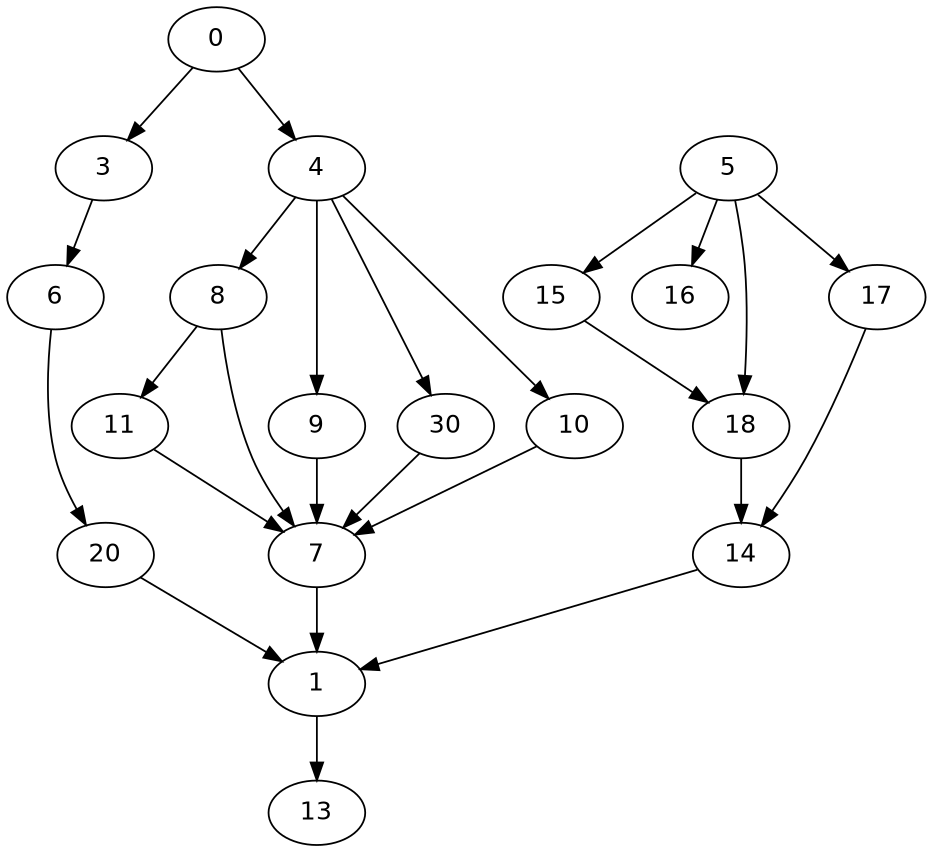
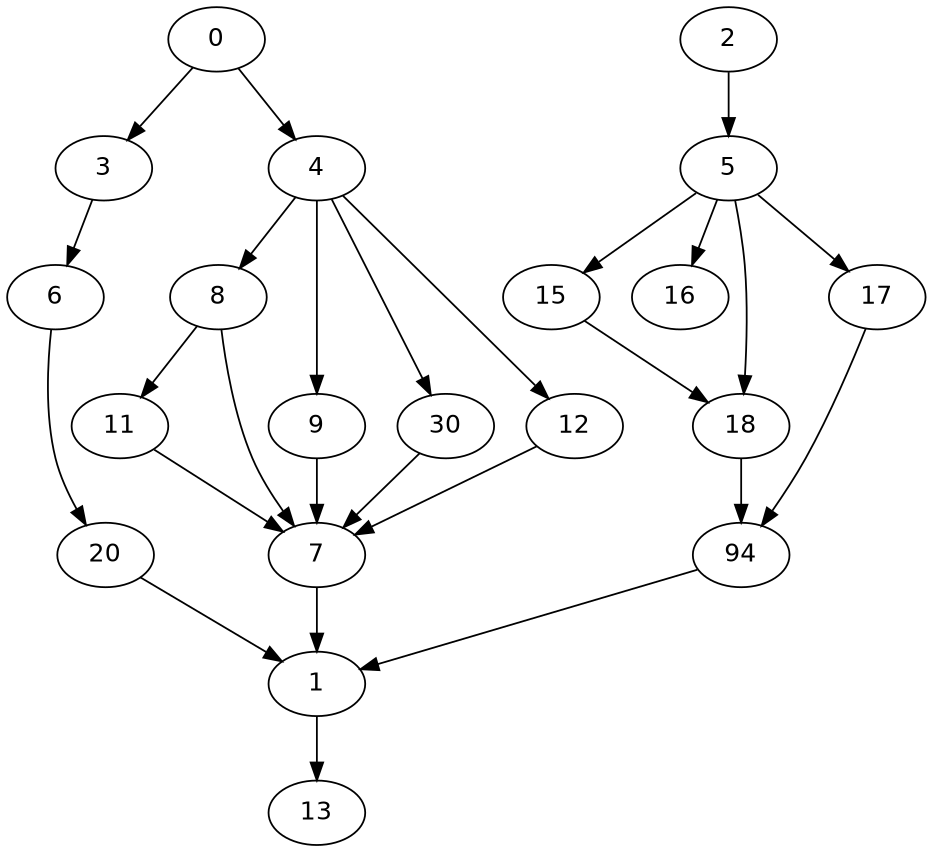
none -> (729, 39)
(575, 426) -> (575, 426)
(741, 555) -> (741, 555)
